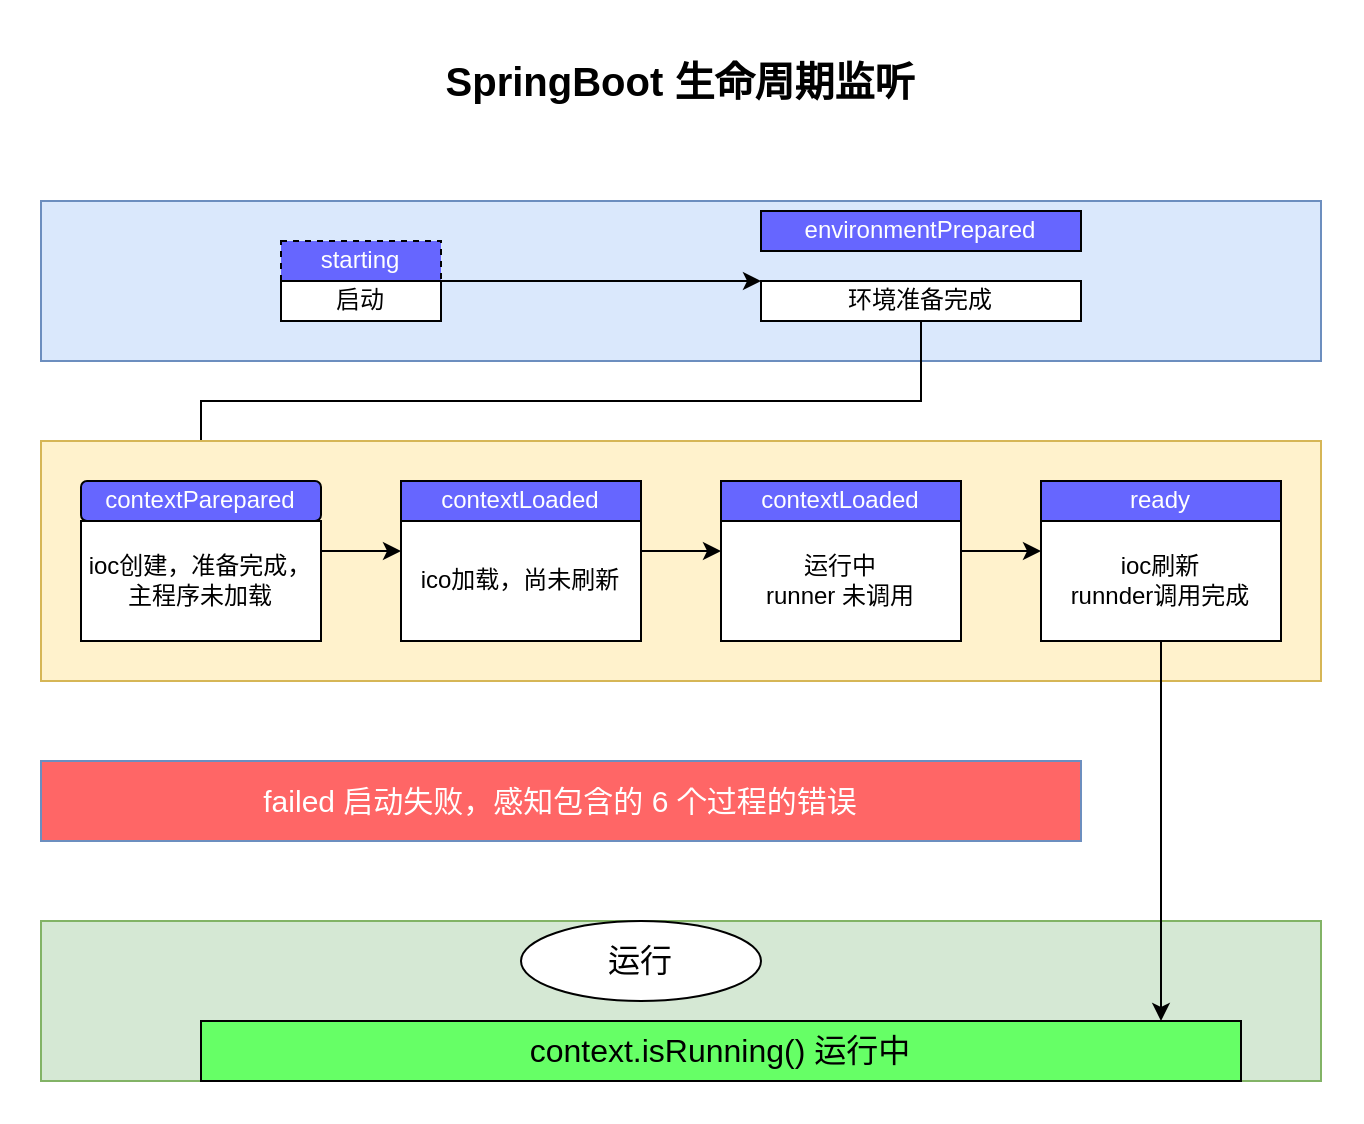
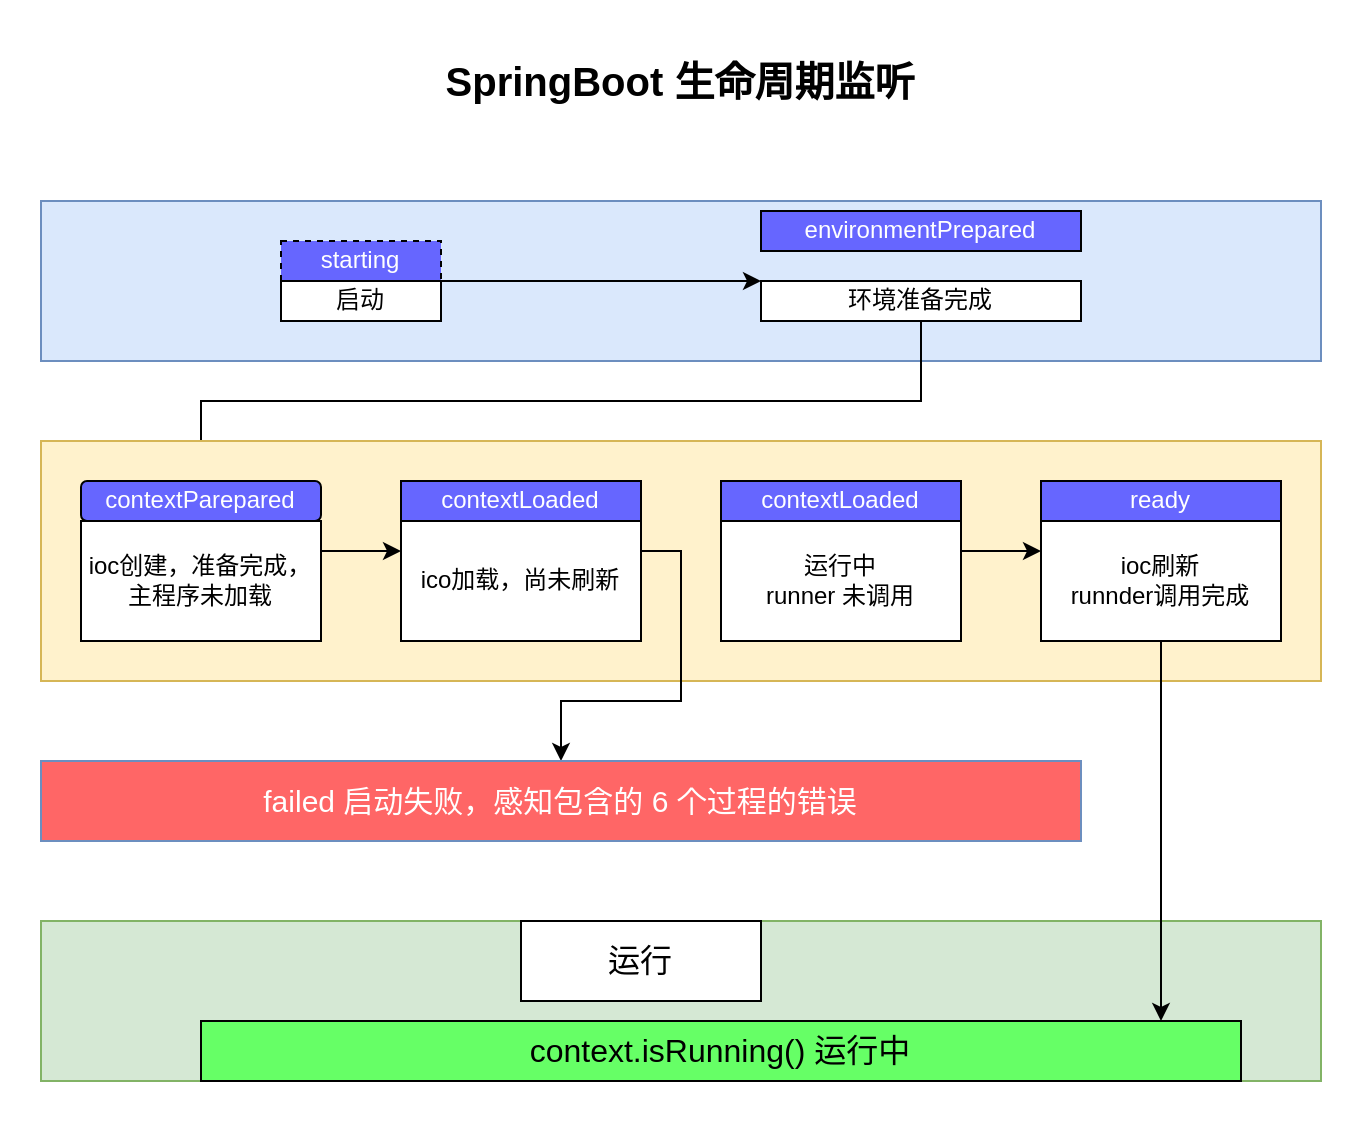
(693, 551) -> (674, 701)
(641, 961) -> (641, 961)
